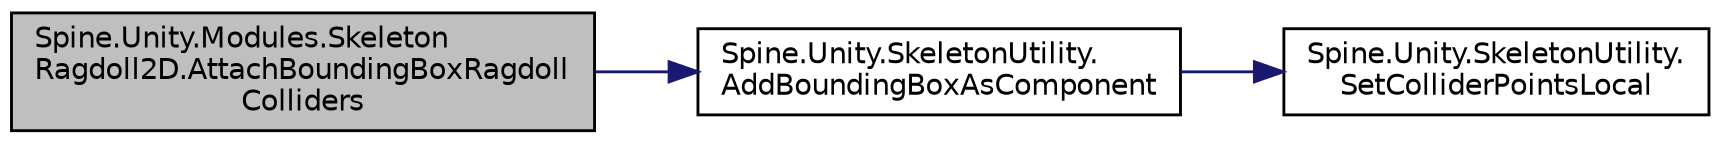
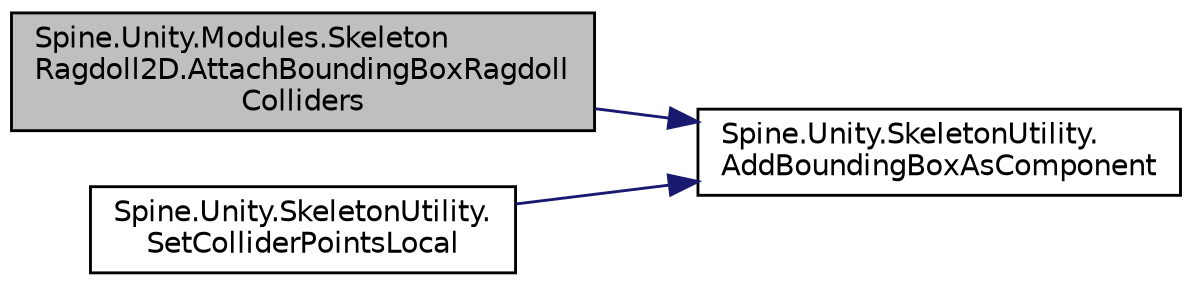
(1217, 72) -> (592, 195)
